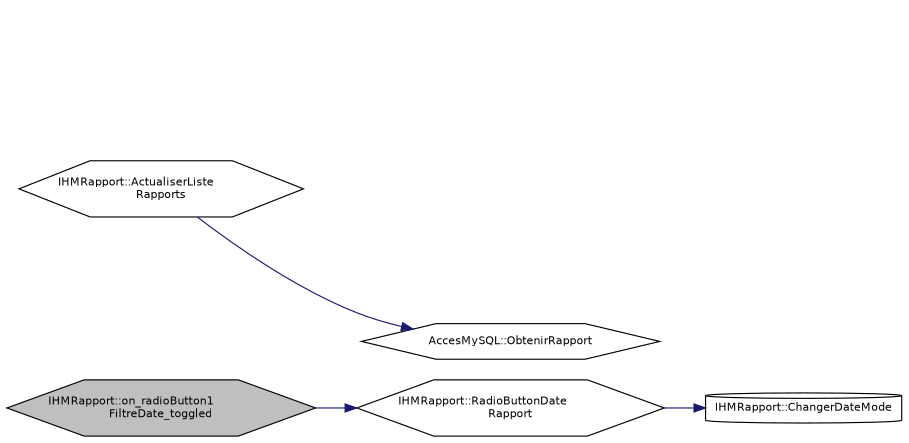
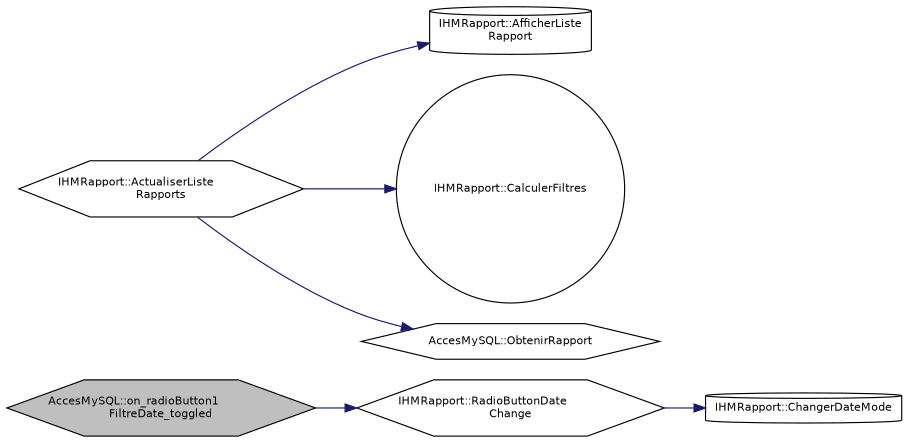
none -> (511, 31)
none -> (511, 189)
(161, 408) -> (161, 408)
(511, 408) -> (511, 408)
